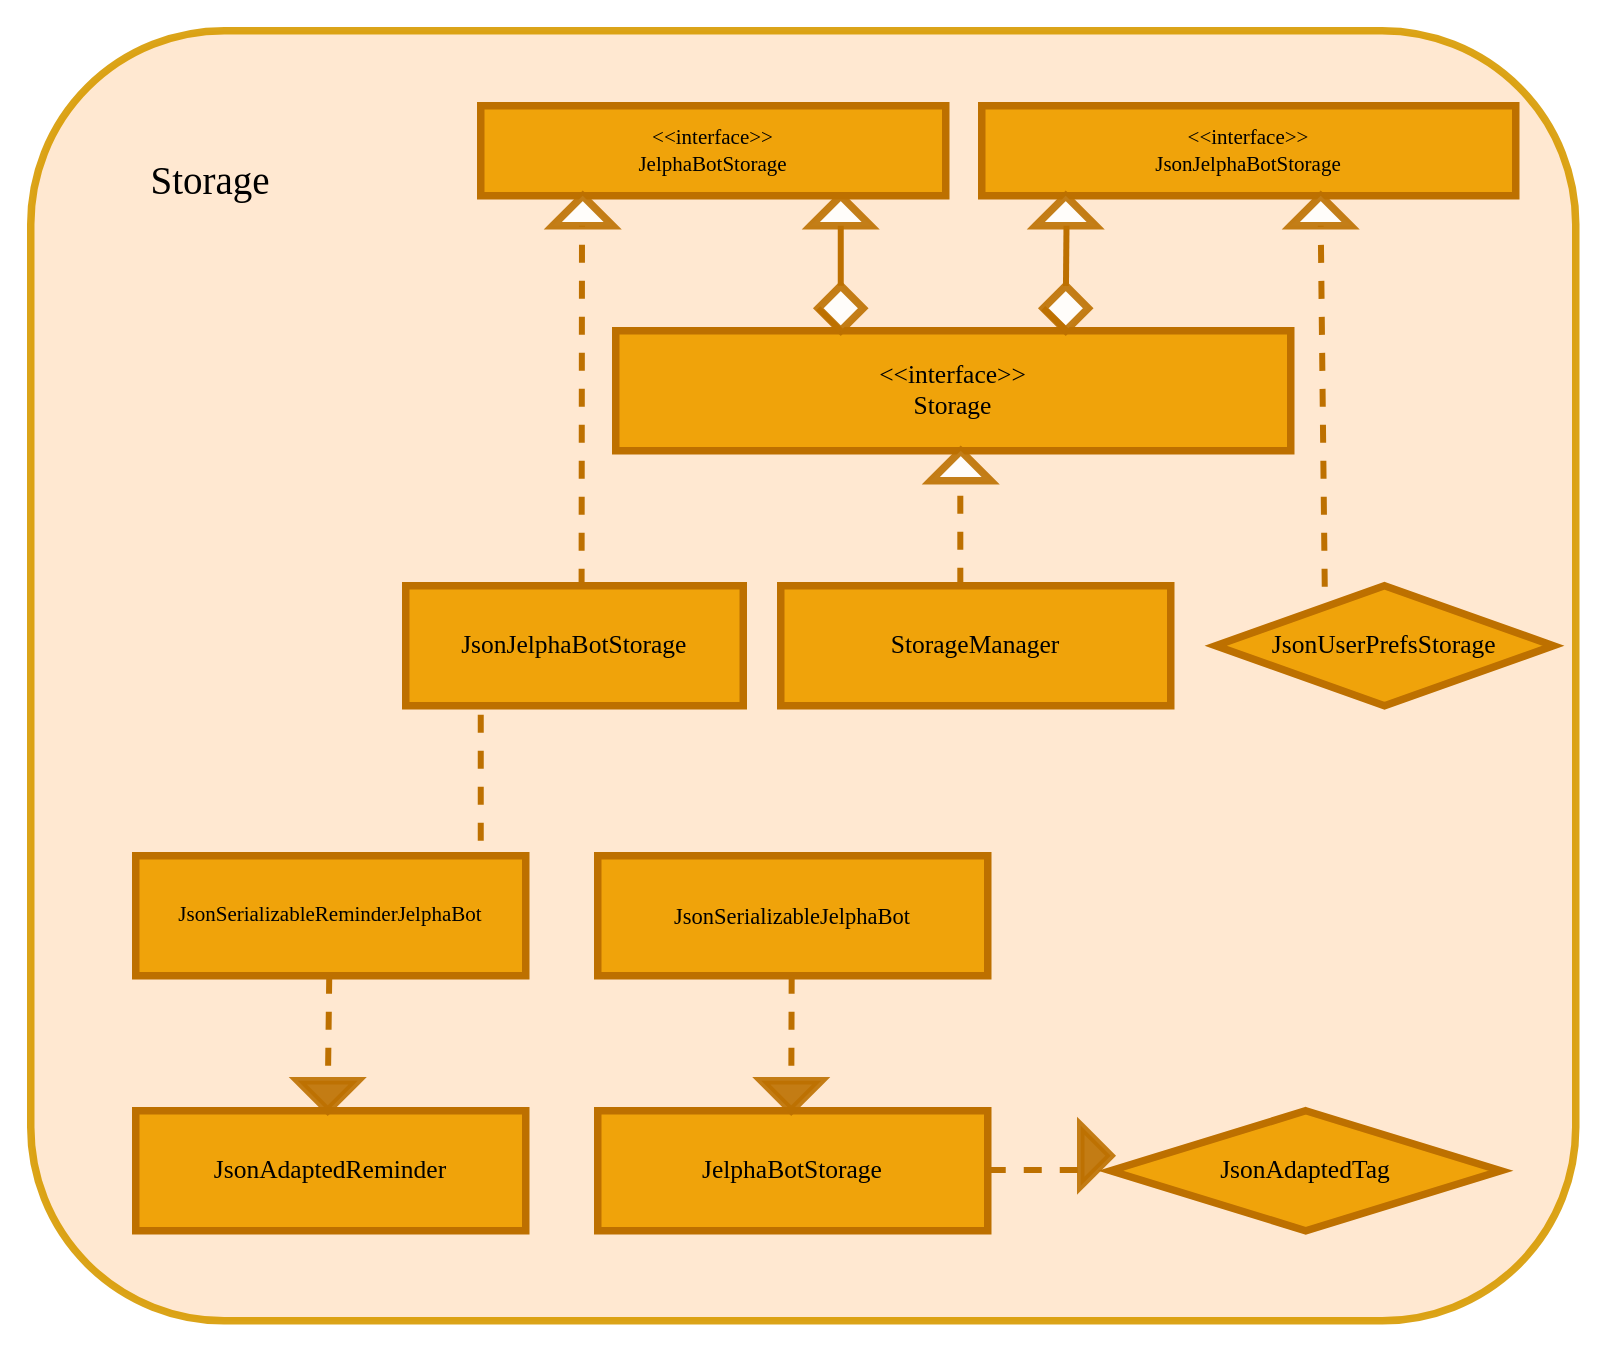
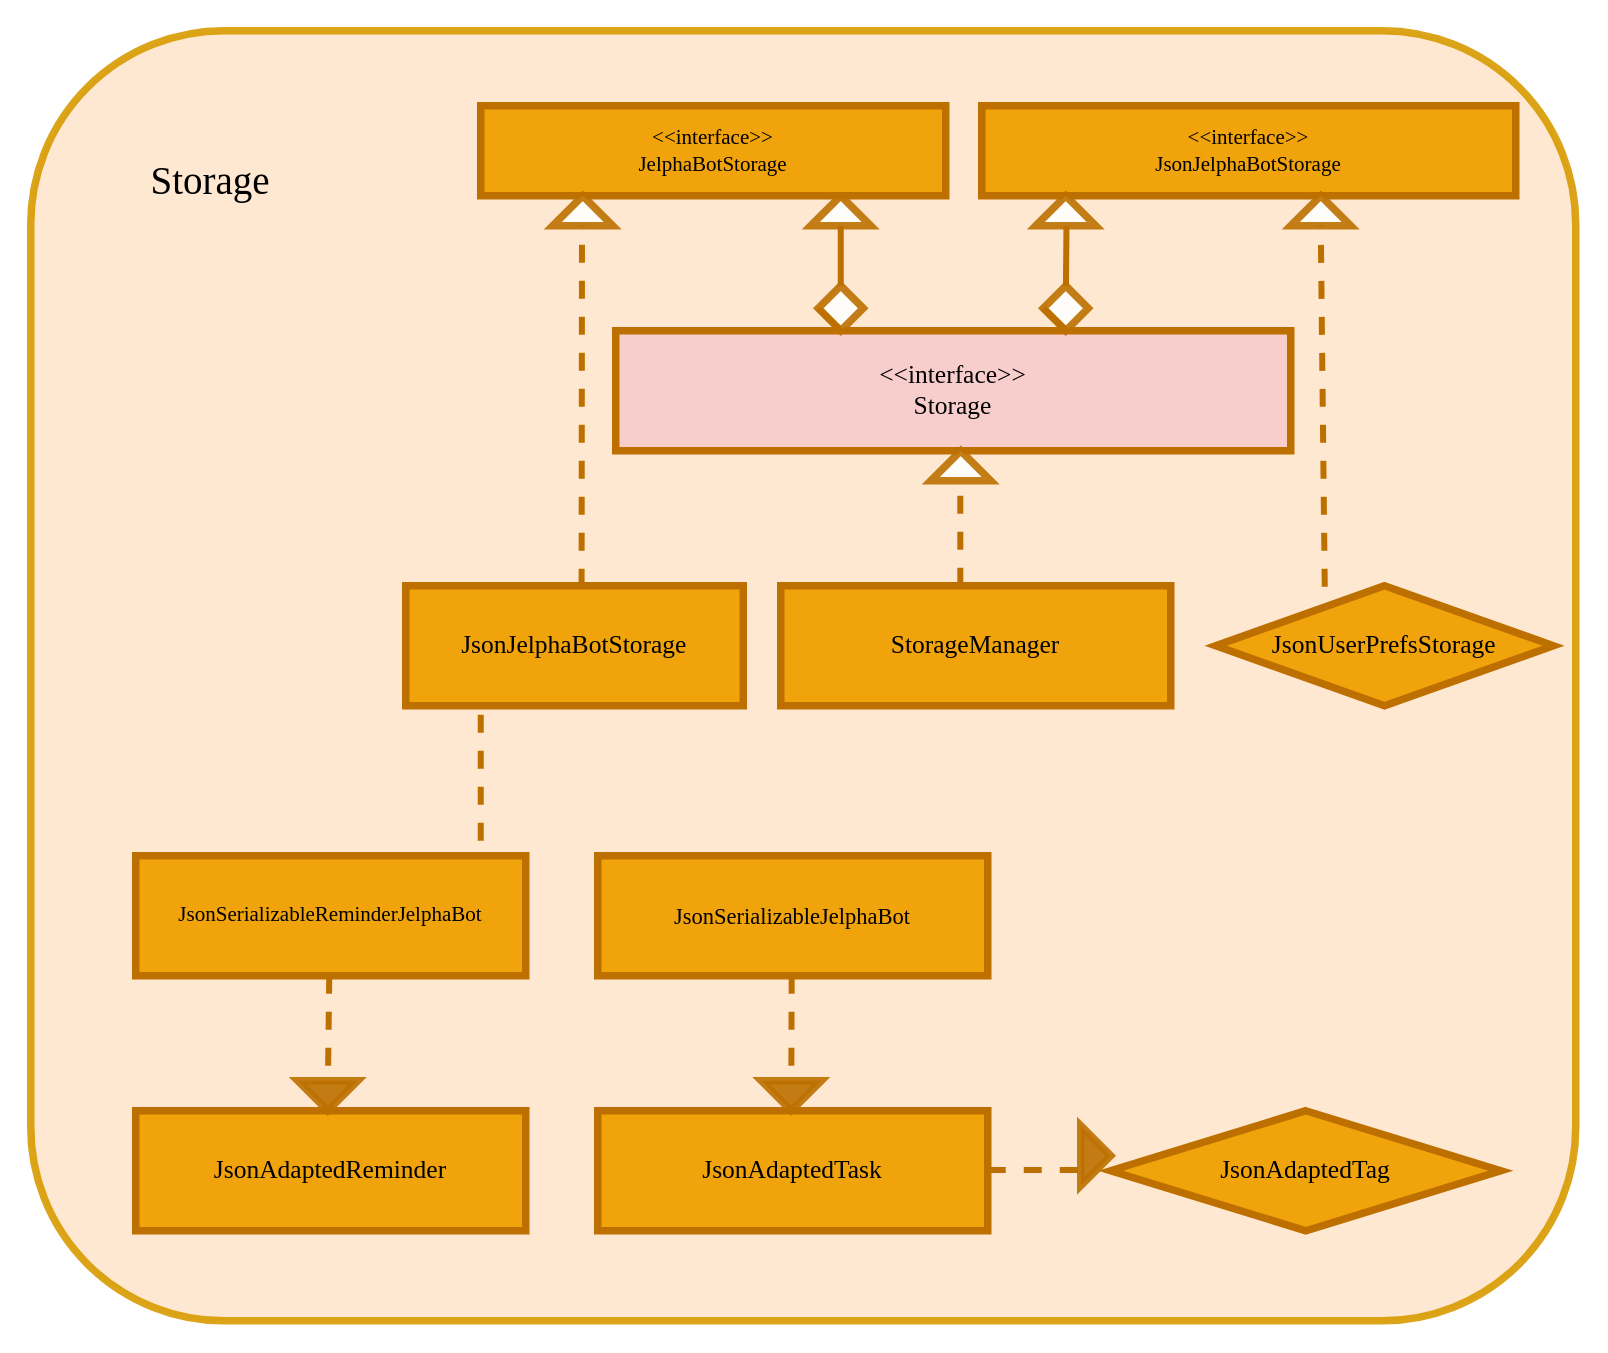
(953, 391) -> (953, 391)
(793, 1171) -> (793, 1171)
